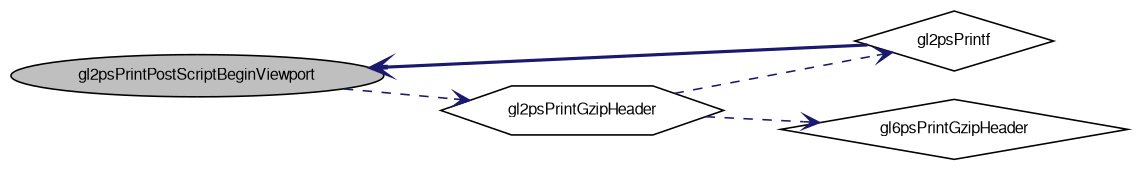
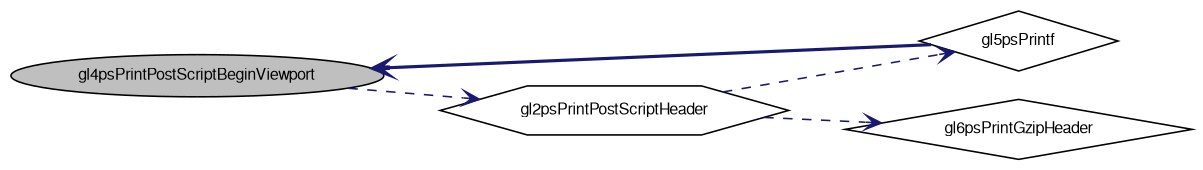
(954, 41) -> (1019, 41)
(197, 76) -> (197, 76)
(582, 110) -> (614, 110)
